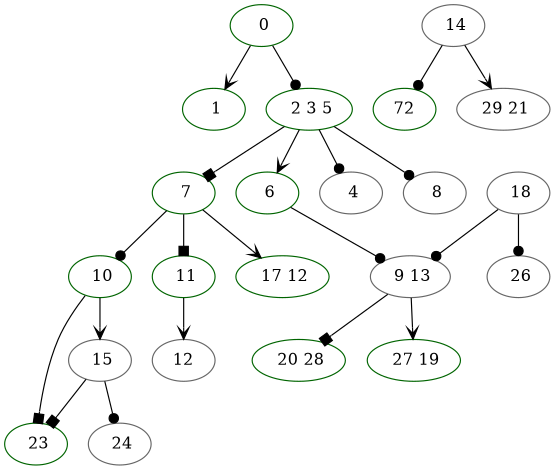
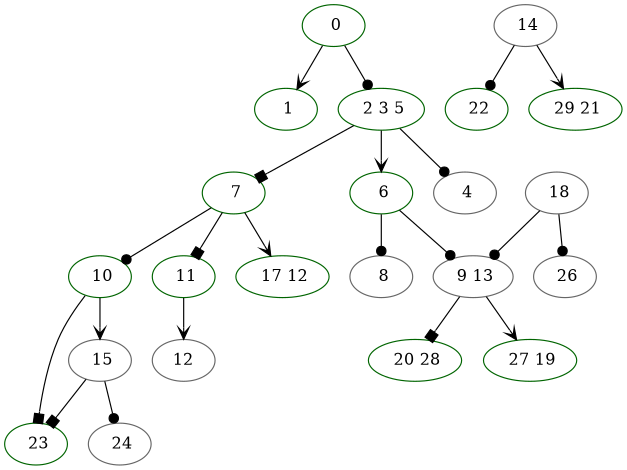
(405, 109) -> (477, 109)
(503, 109) -> (575, 109)
(369, 149) -> (381, 230)
